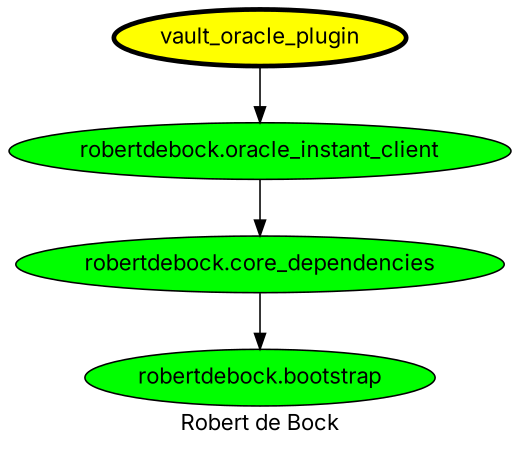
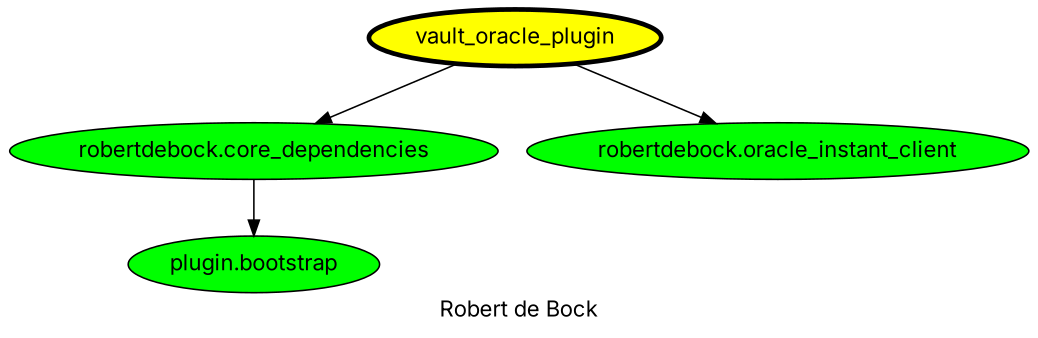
(260, 200) -> (393, 91)
(260, 378) -> (254, 264)
